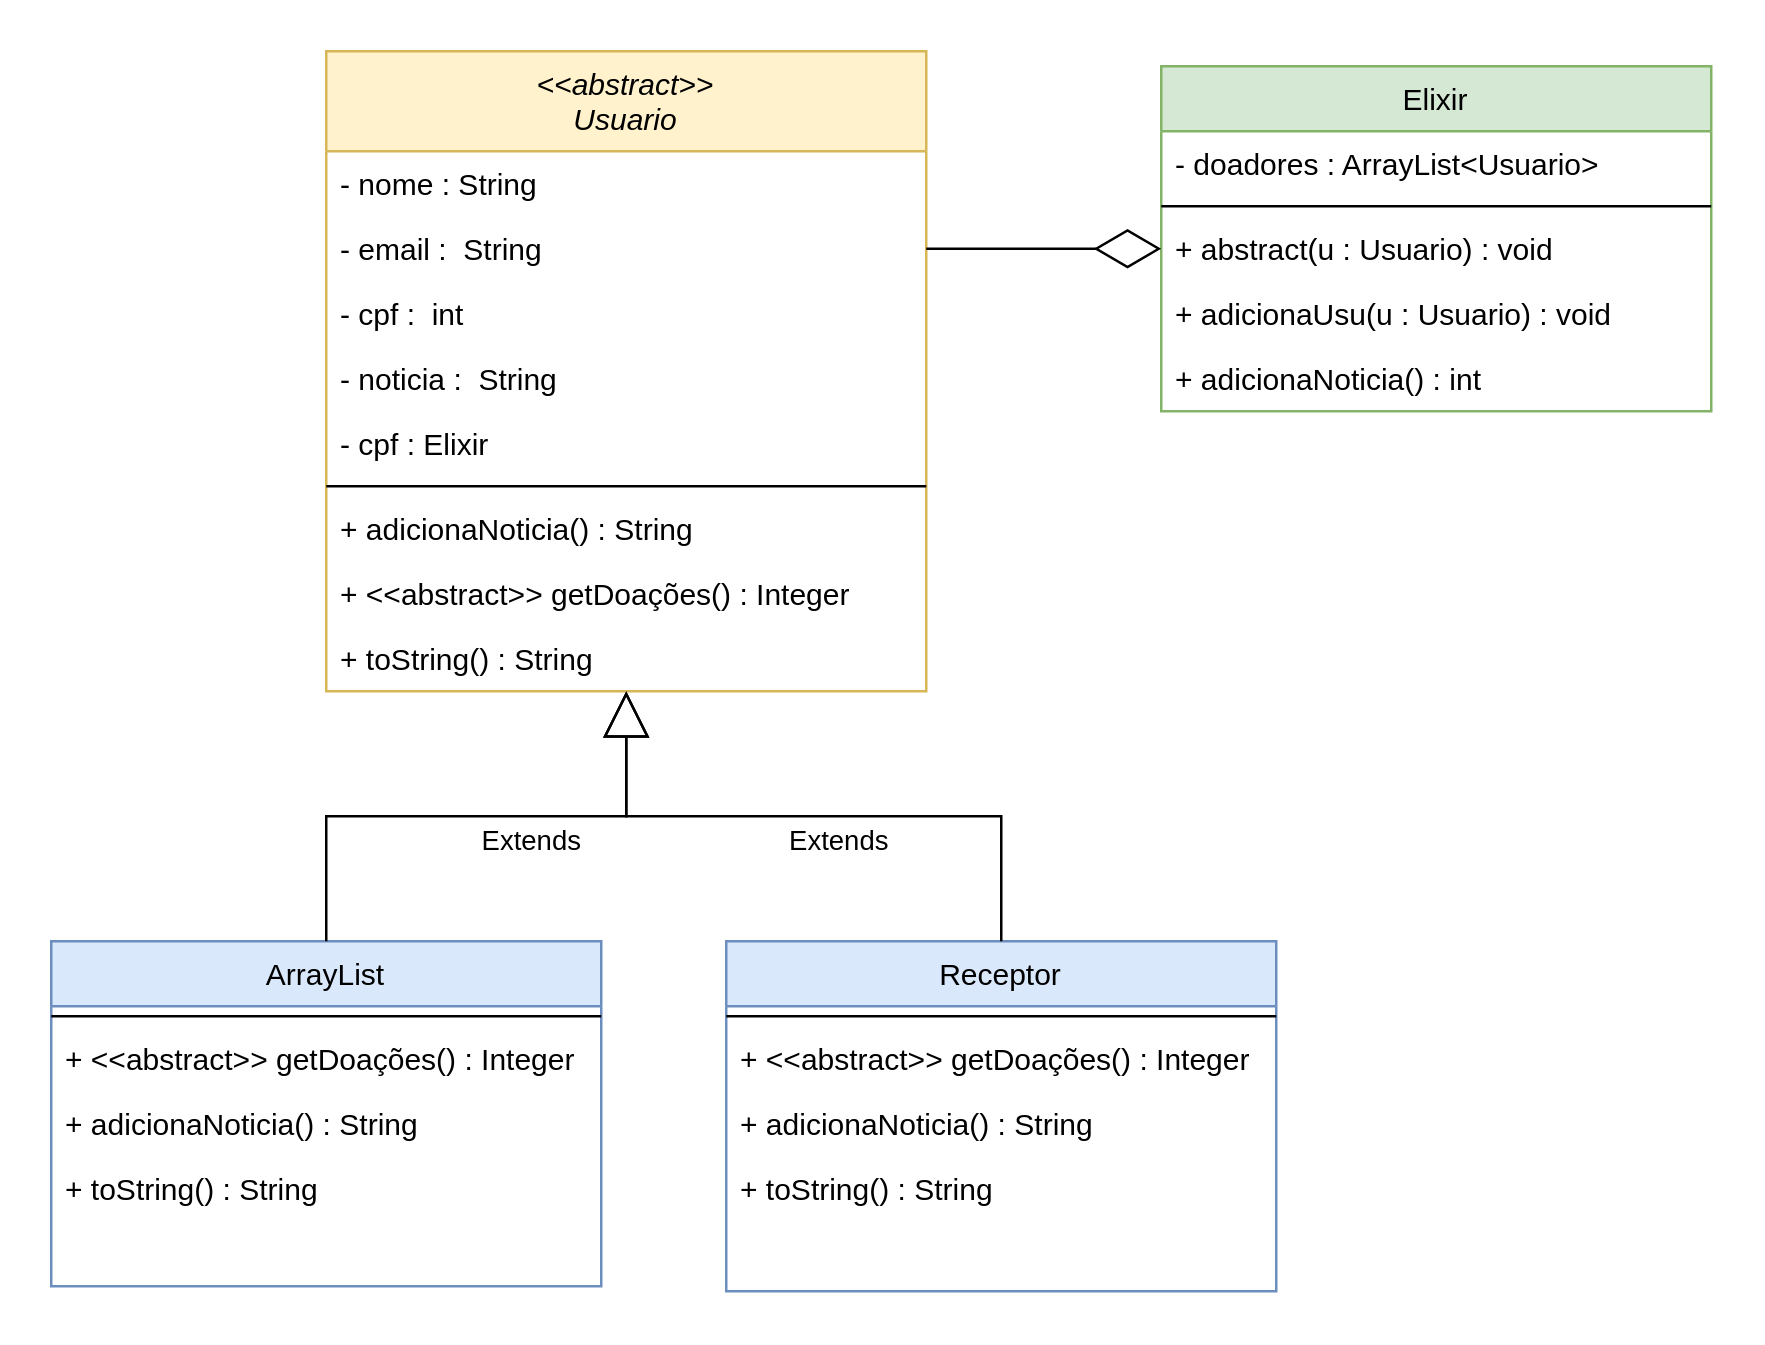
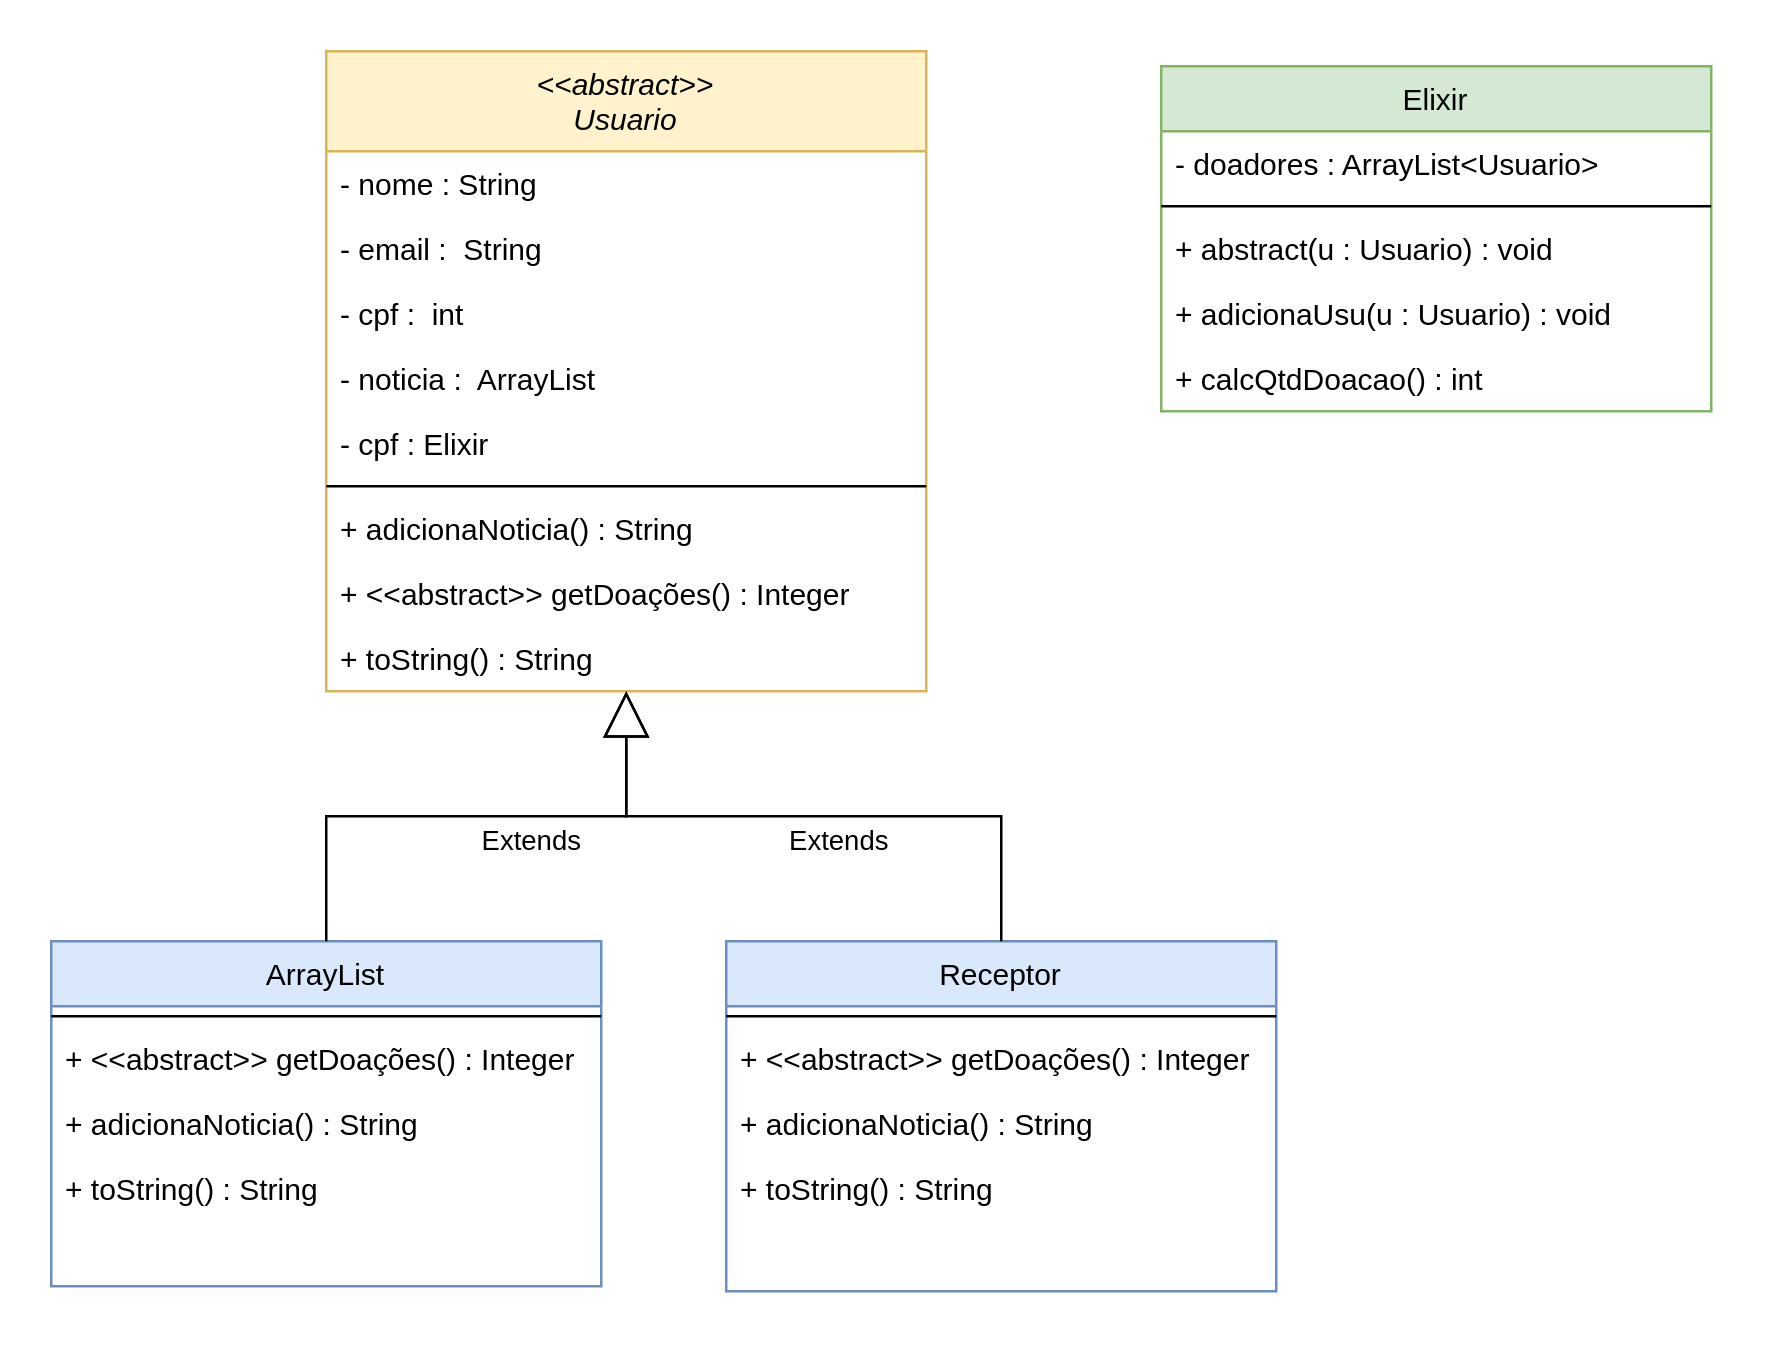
(1013, 249) -> none
(472, 380) -> (498, 380)
(1350, 380) -> (1345, 380)
